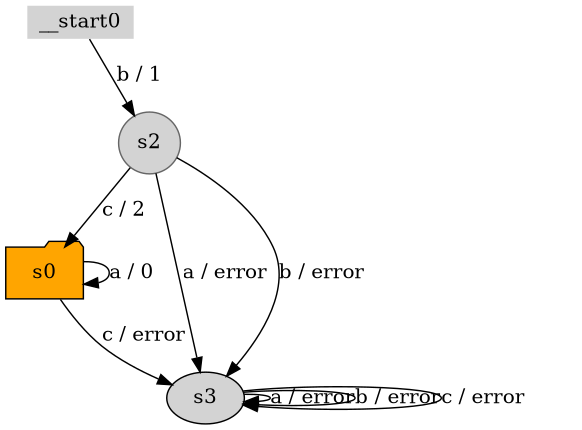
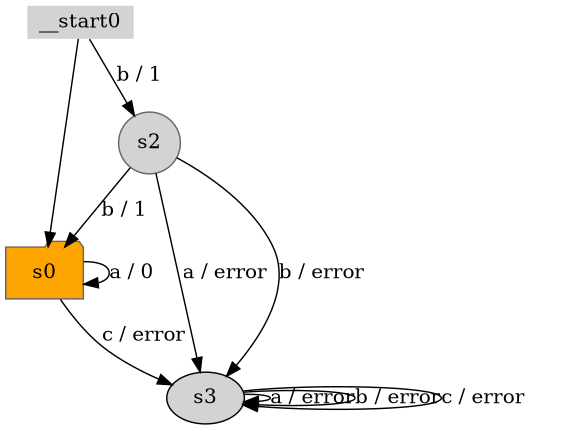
none -> (64, 136)
(124, 210) -> (124, 210)
(45, 273) -> (45, 273)
